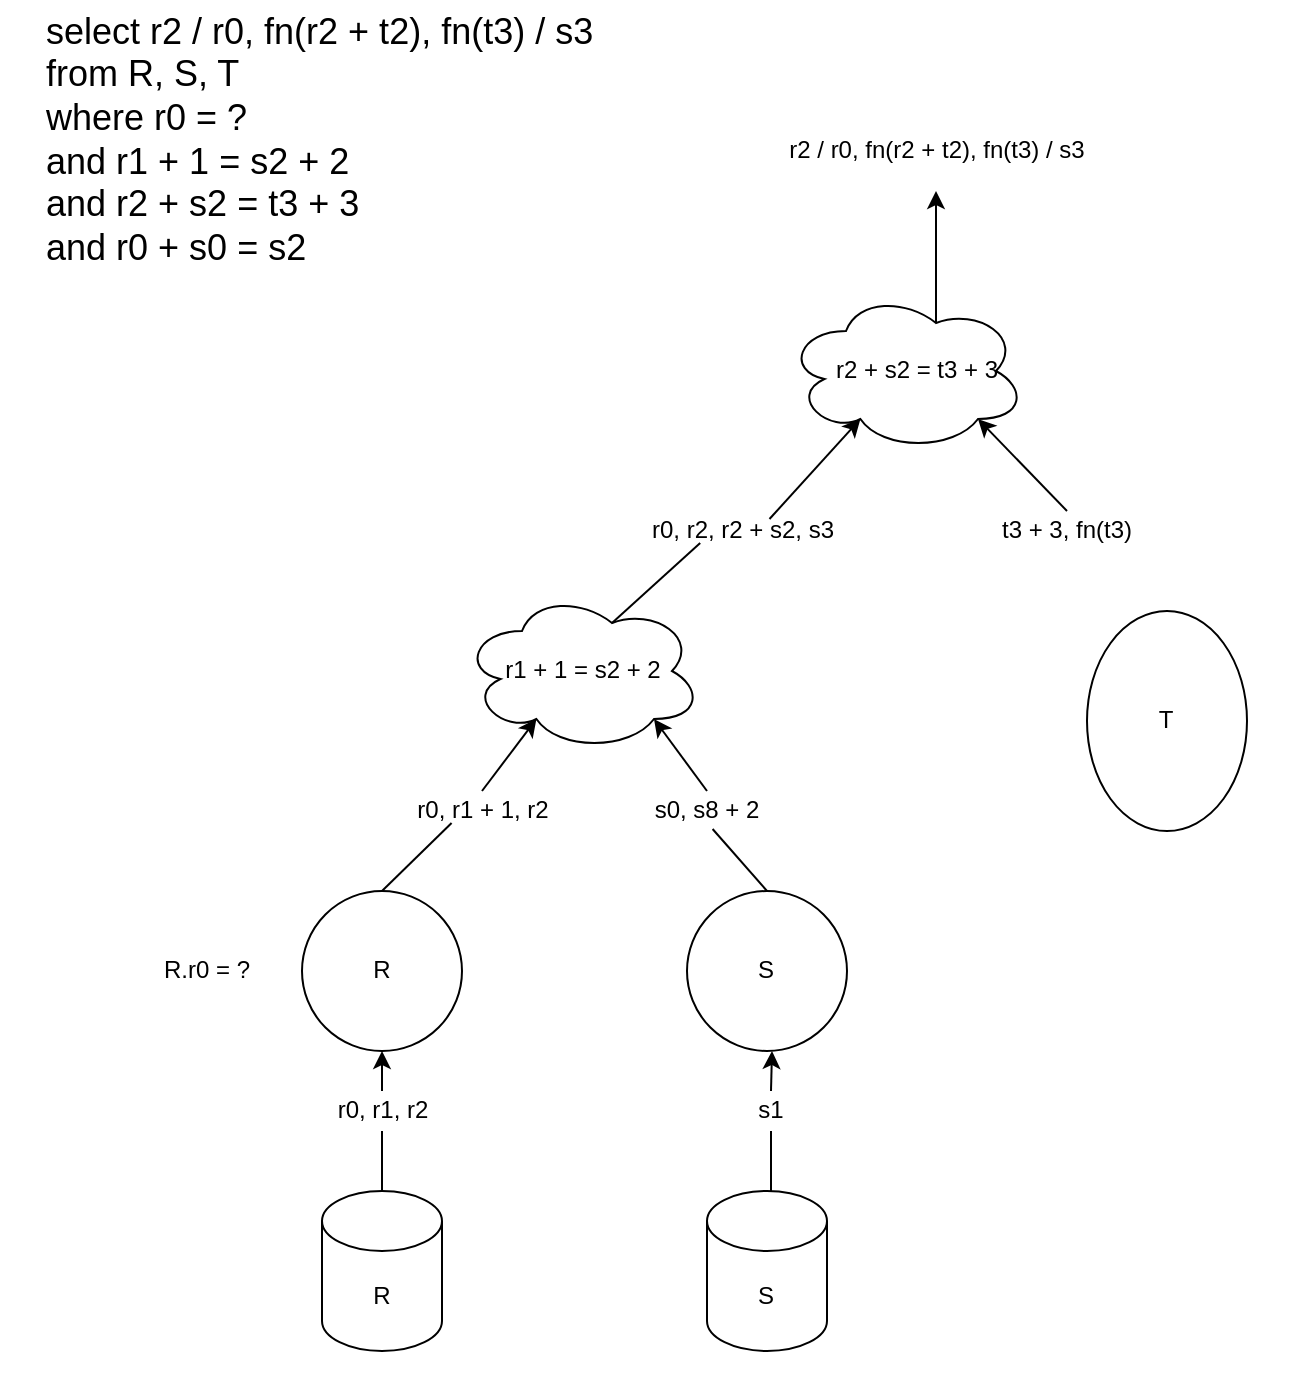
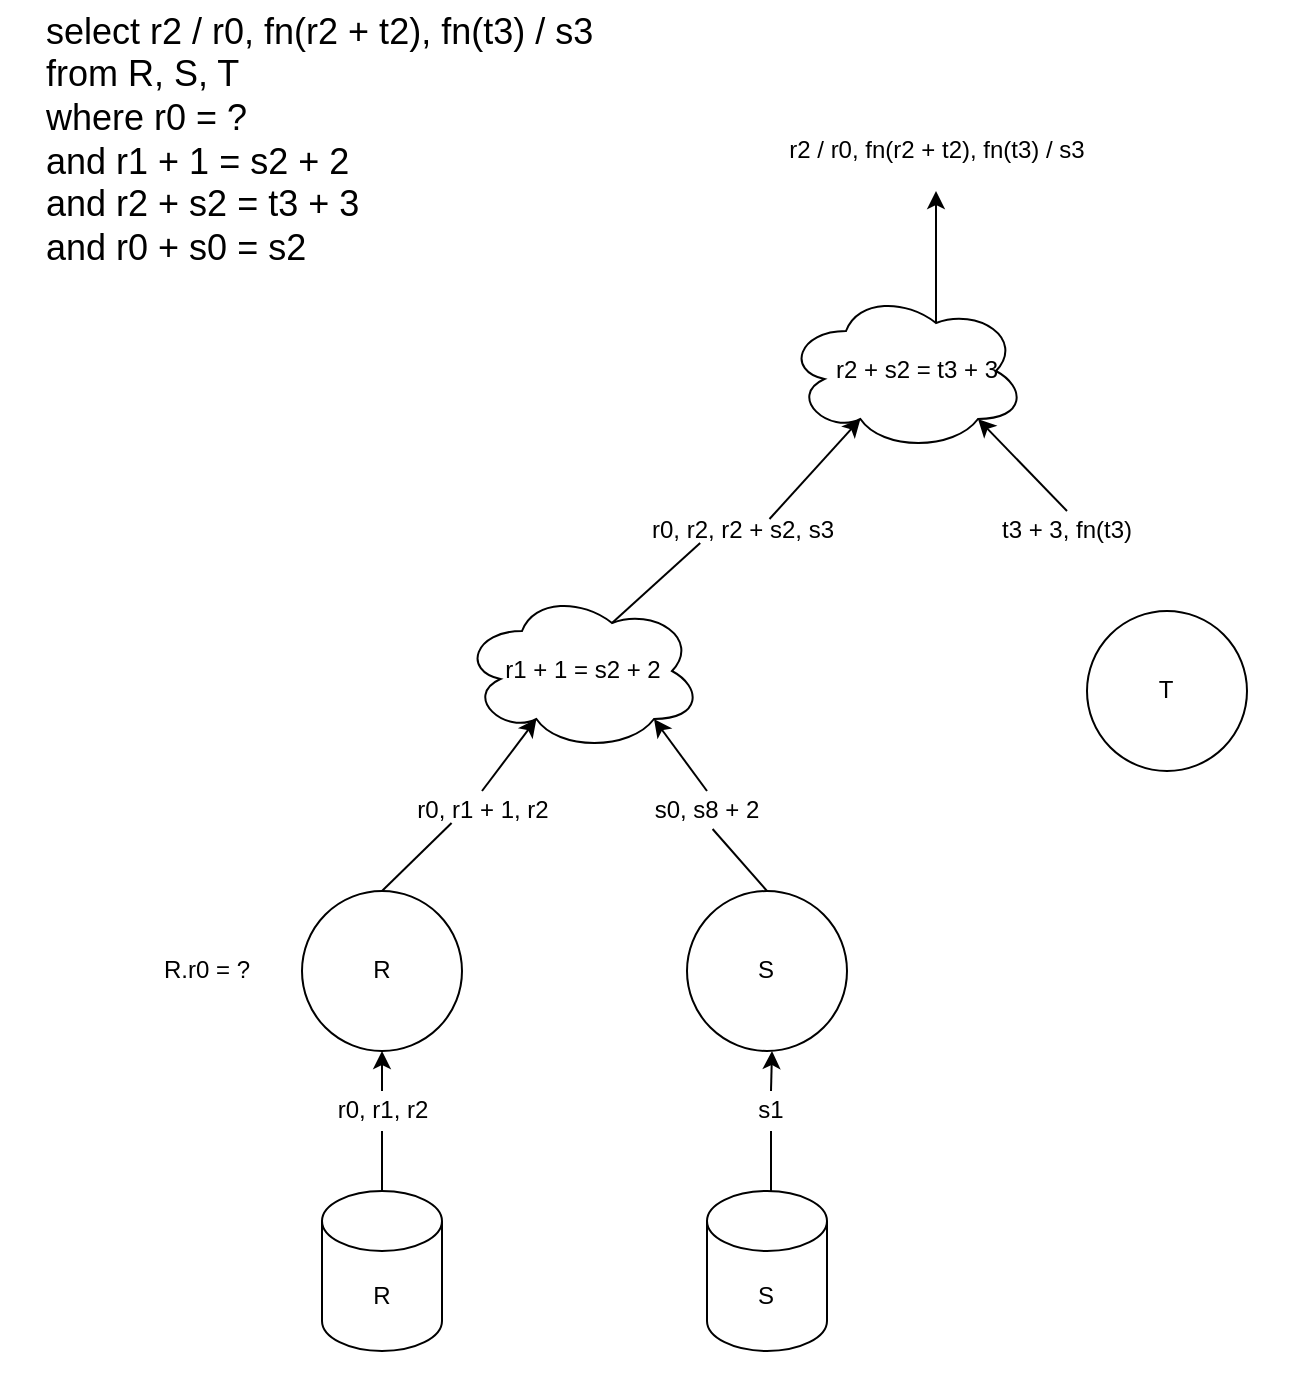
(1167, 721) -> (1167, 691)
